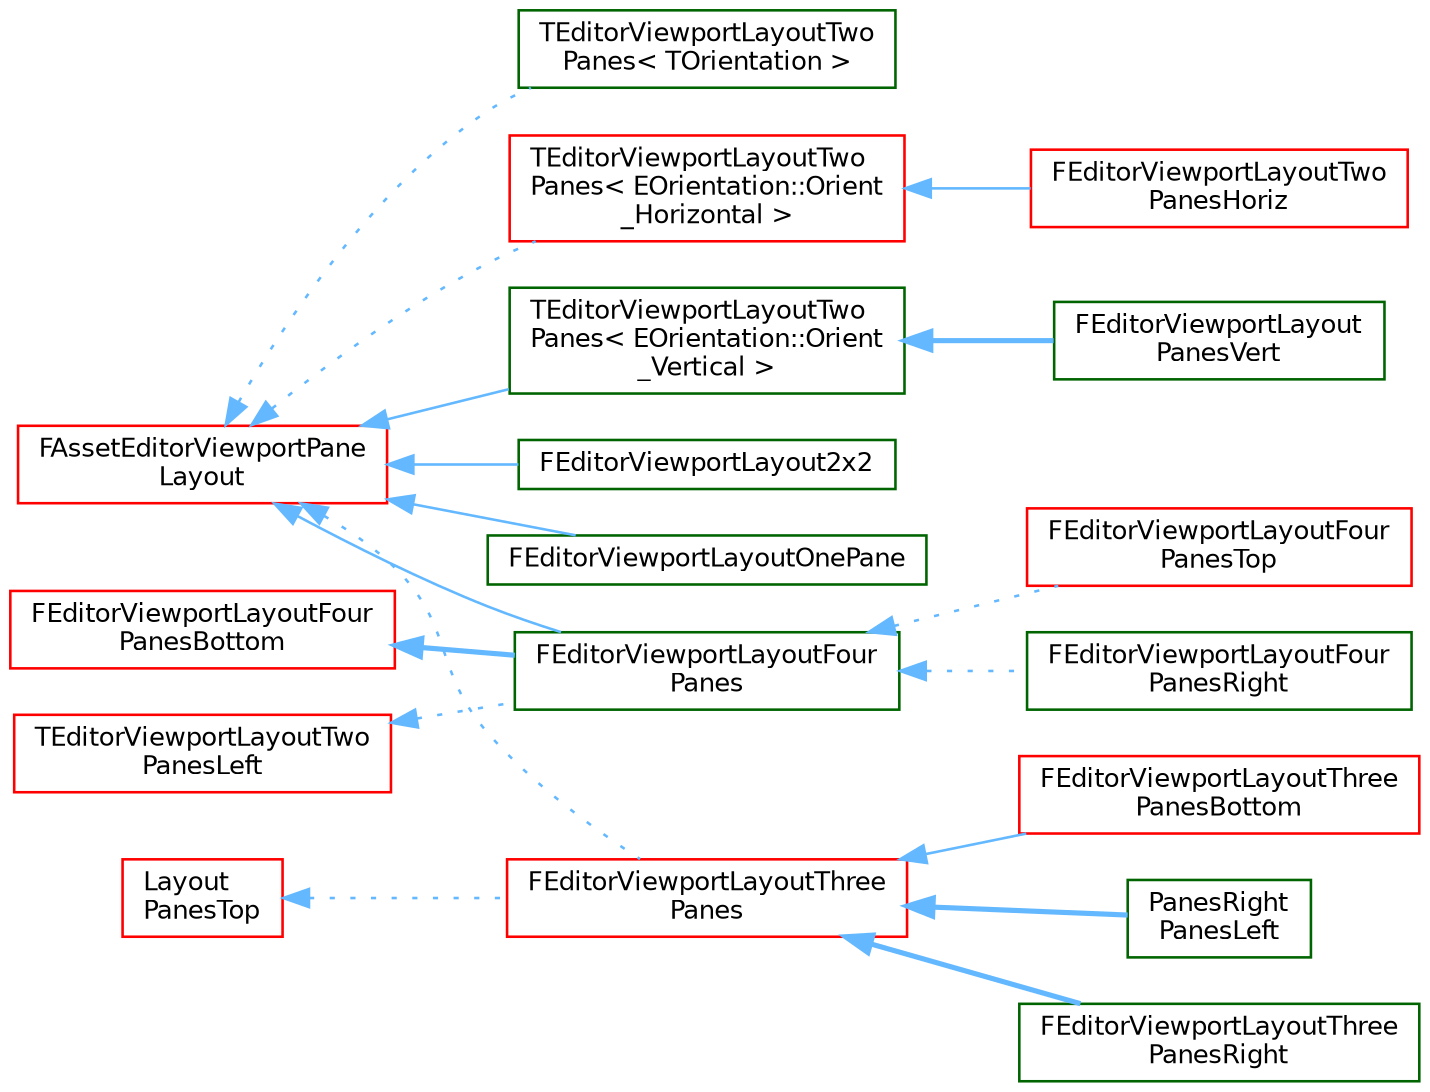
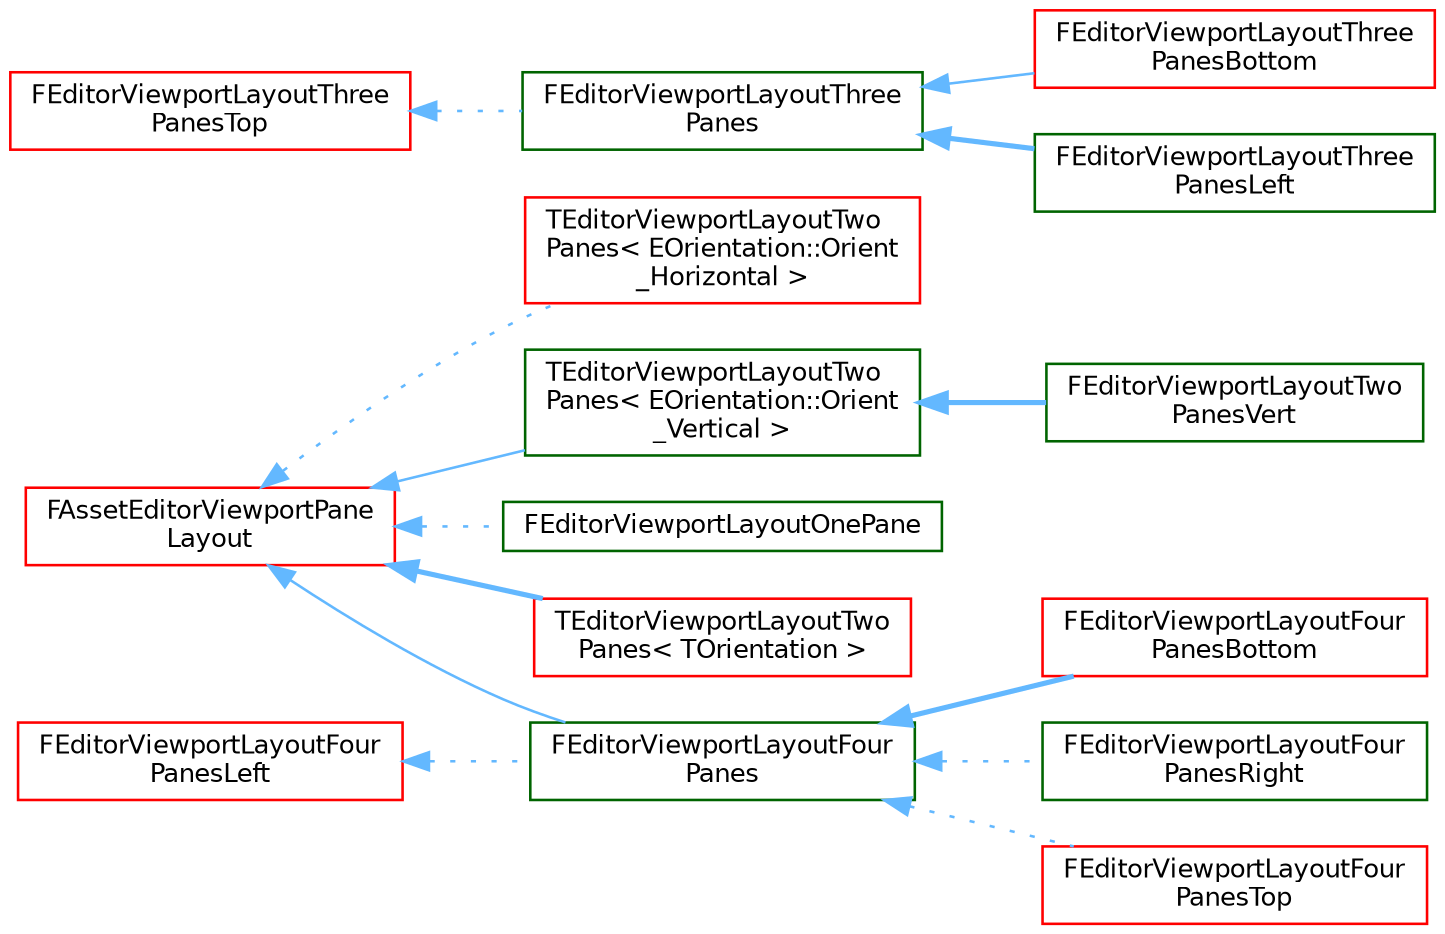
(707, 49) -> (723, 637)
(1219, 188) -> none
(363, 224) -> (479, 585)
(1219, 341) -> (1235, 403)
(707, 464) -> none
(495, 520) -> (462, 526)
(468, 651) -> (992, 696)
(459, 689) -> none
(203, 754) -> (210, 761)
(203, 898) -> (210, 111)
(707, 898) -> (723, 111)
(1219, 919) -> (1235, 173)
(1219, 1043) -> none
